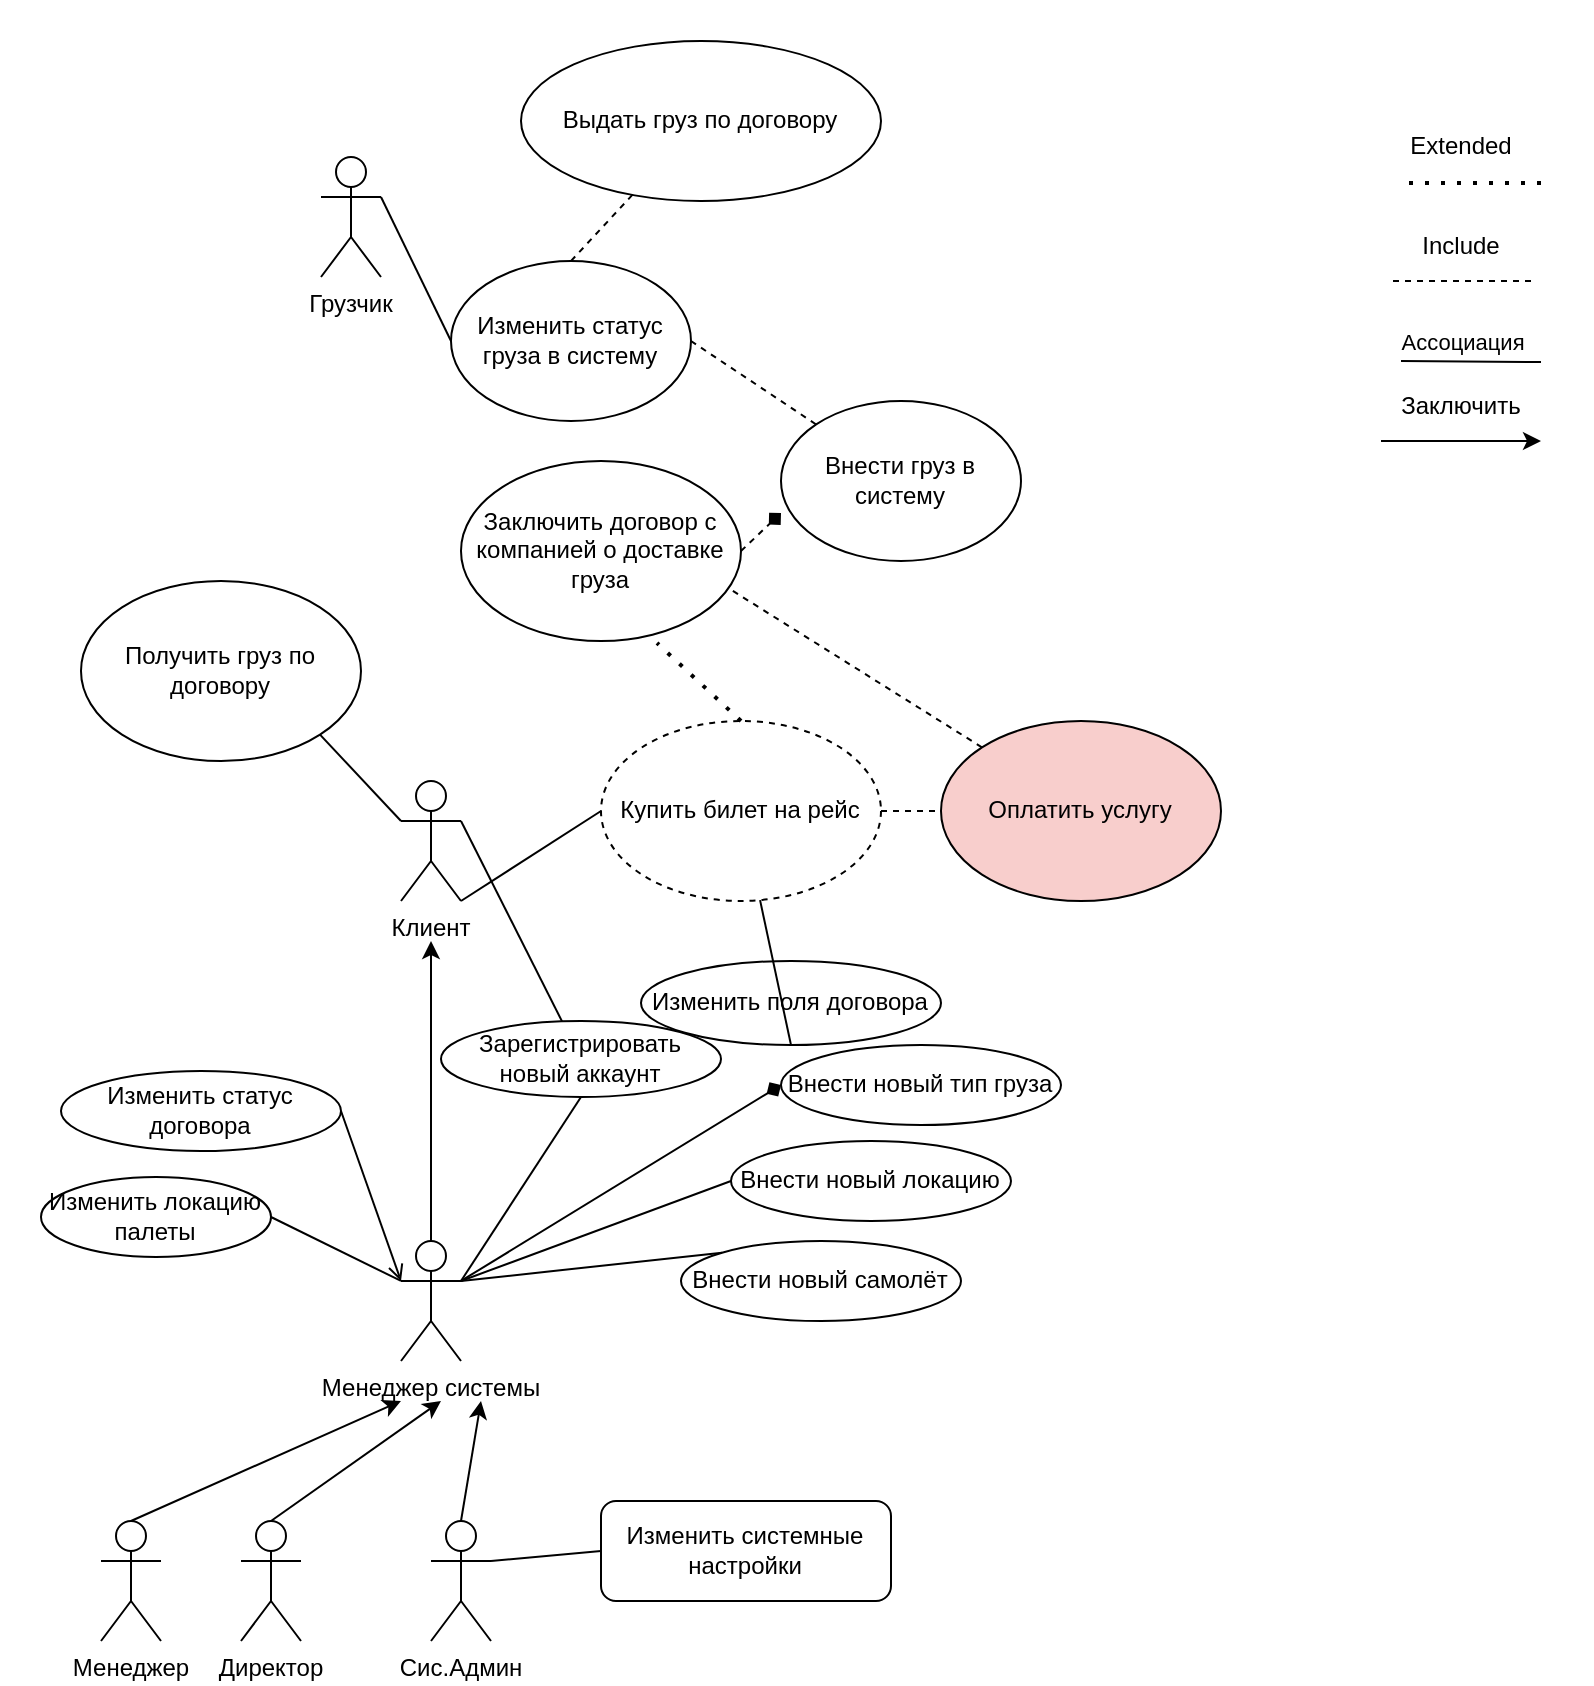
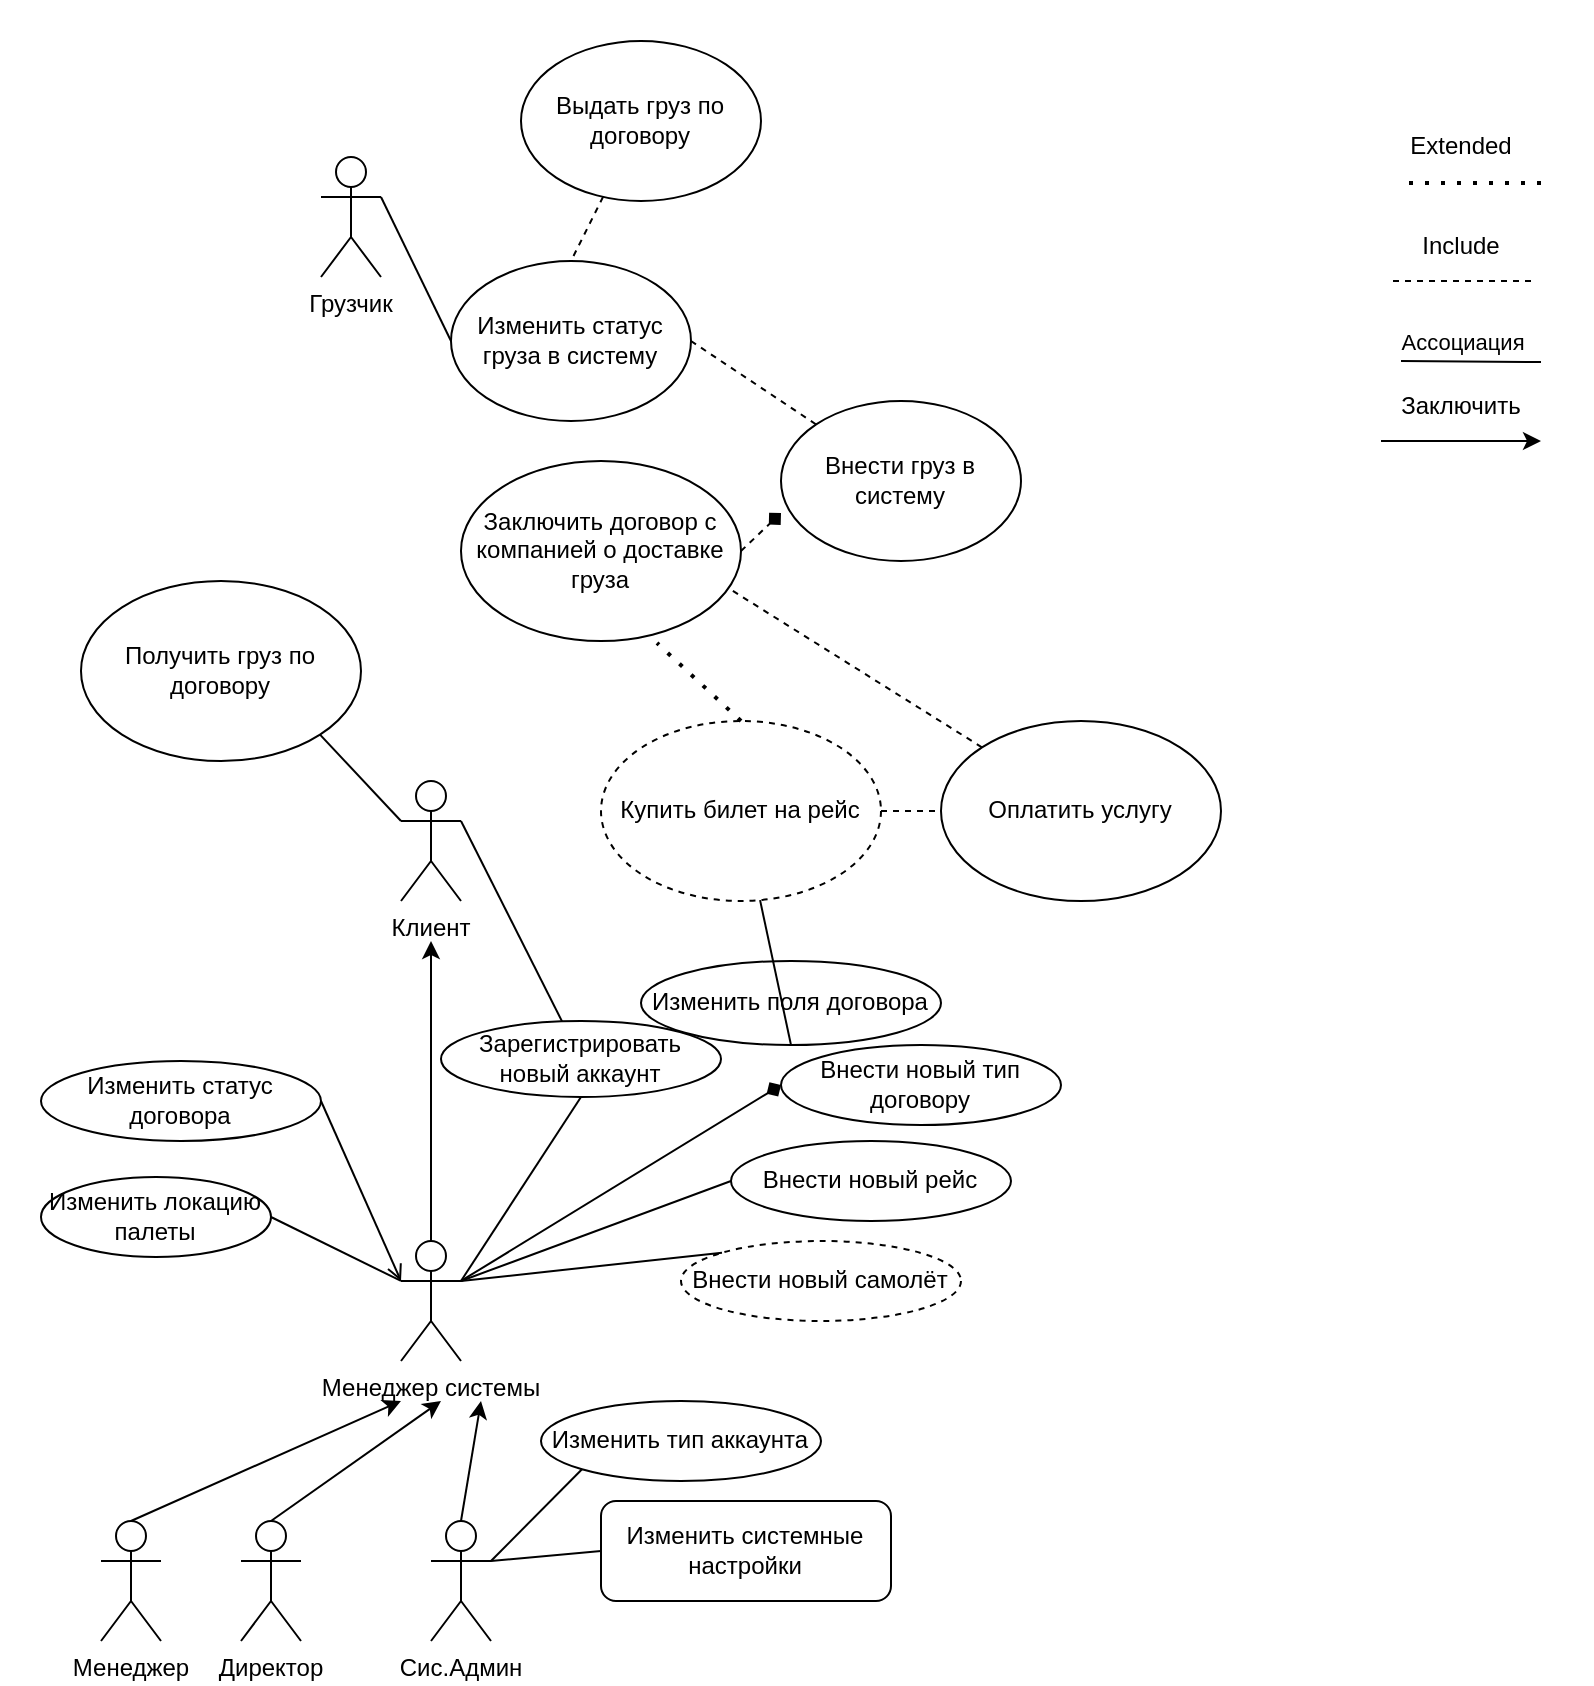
(701, 121) -> (641, 121)
(1081, 811) -> (1081, 811)
(532, 855) -> none
(921, 1085) -> (921, 1085)
(201, 1111) -> (181, 1101)
(871, 1181) -> (871, 1181)
(821, 1281) -> (821, 1281)
none -> (681, 1441)
none -> (538, 1513)
